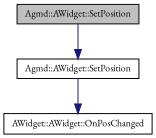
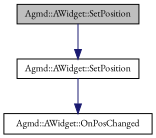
(78, 124) -> (78, 124)
